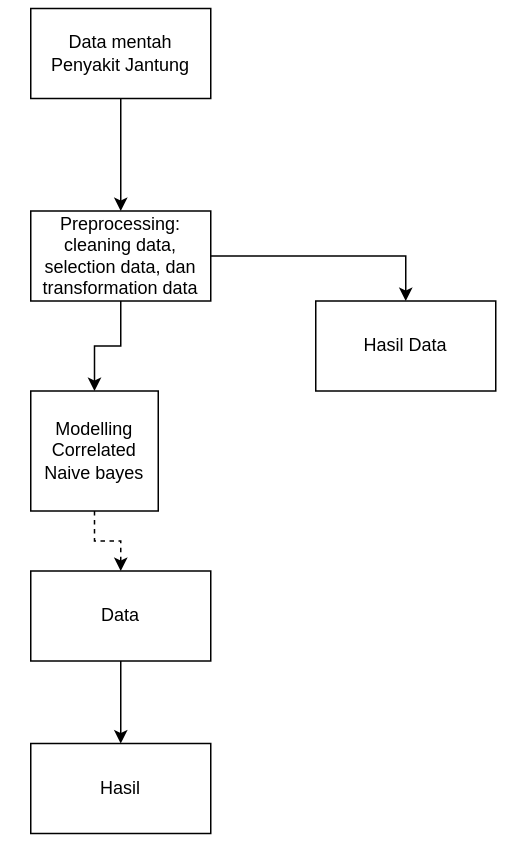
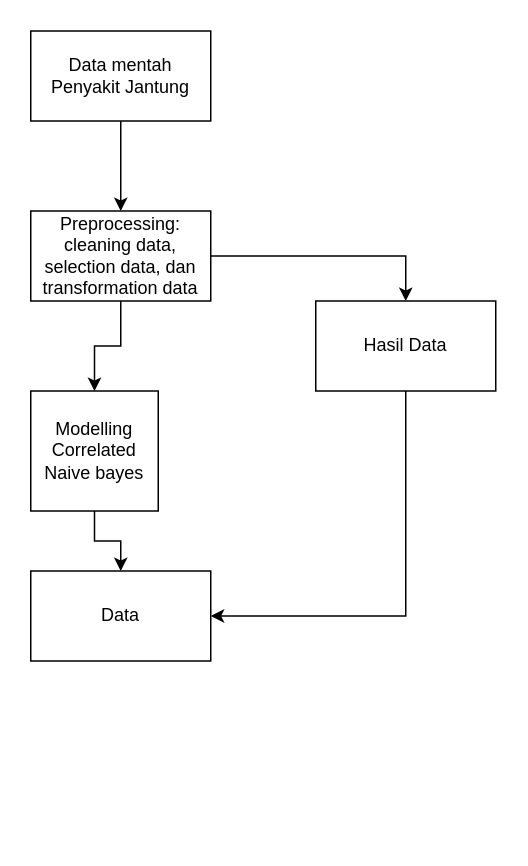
(121, 53) -> (121, 76)
(103, 541) -> (103, 541)
none -> (406, 596)
(121, 697) -> none
(121, 788) -> none
